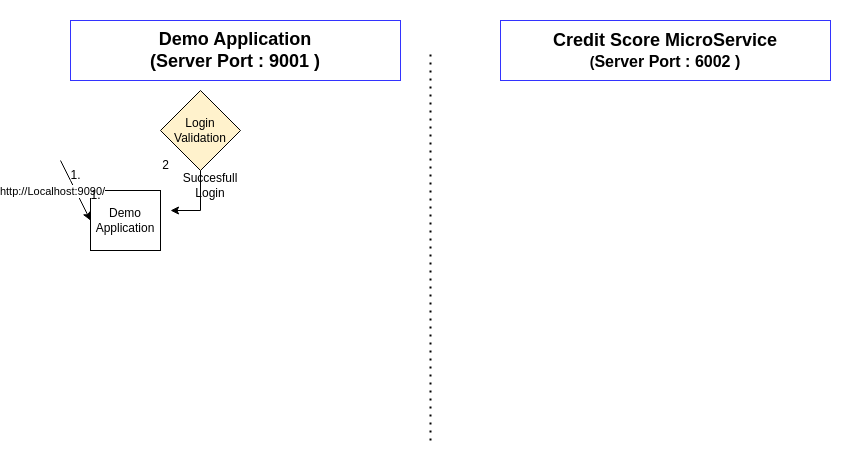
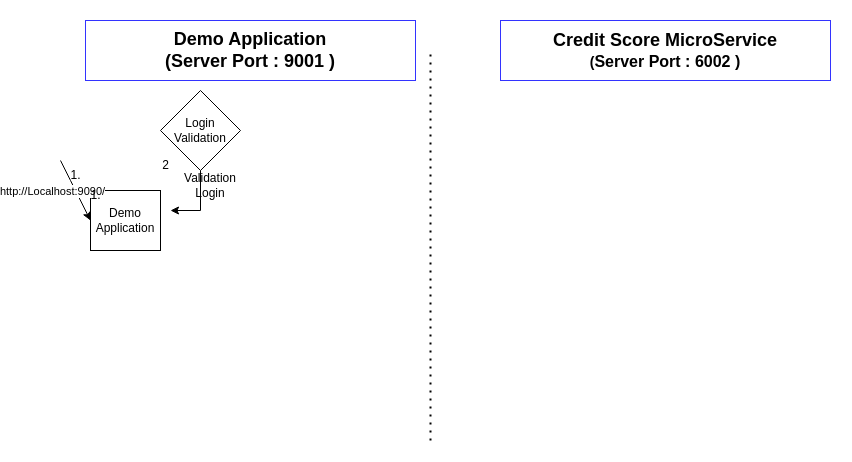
(236, 51) -> (251, 51)
(201, 131) -> (201, 131)
(211, 186) -> (211, 186)
